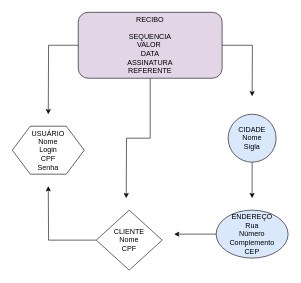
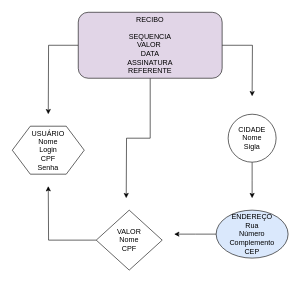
(252, 138) -> (252, 138)
(129, 240) -> (129, 240)
